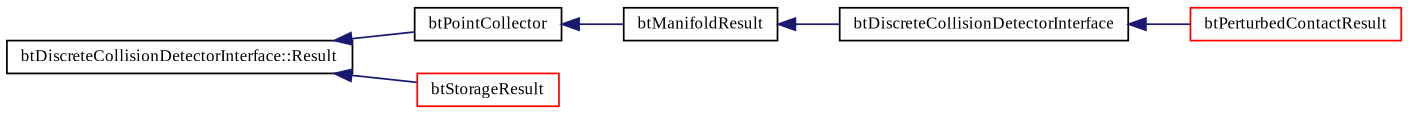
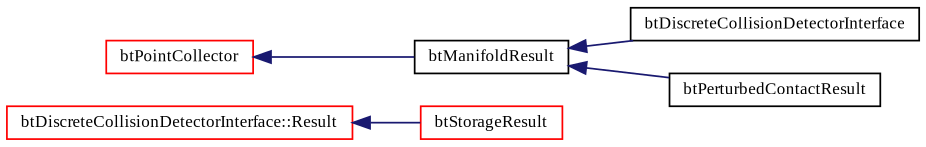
(488, 24) -> (180, 57)
(1168, 24) -> (628, 73)
(1296, 24) -> (775, 90)
(383, 35) -> none
(180, 57) -> (180, 123)
